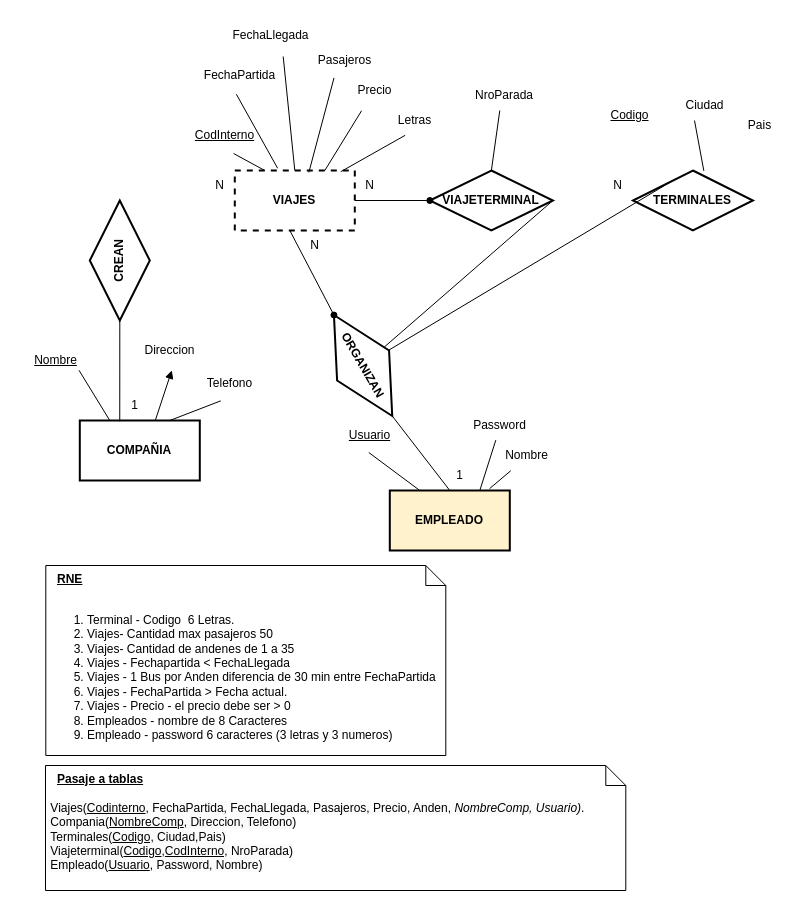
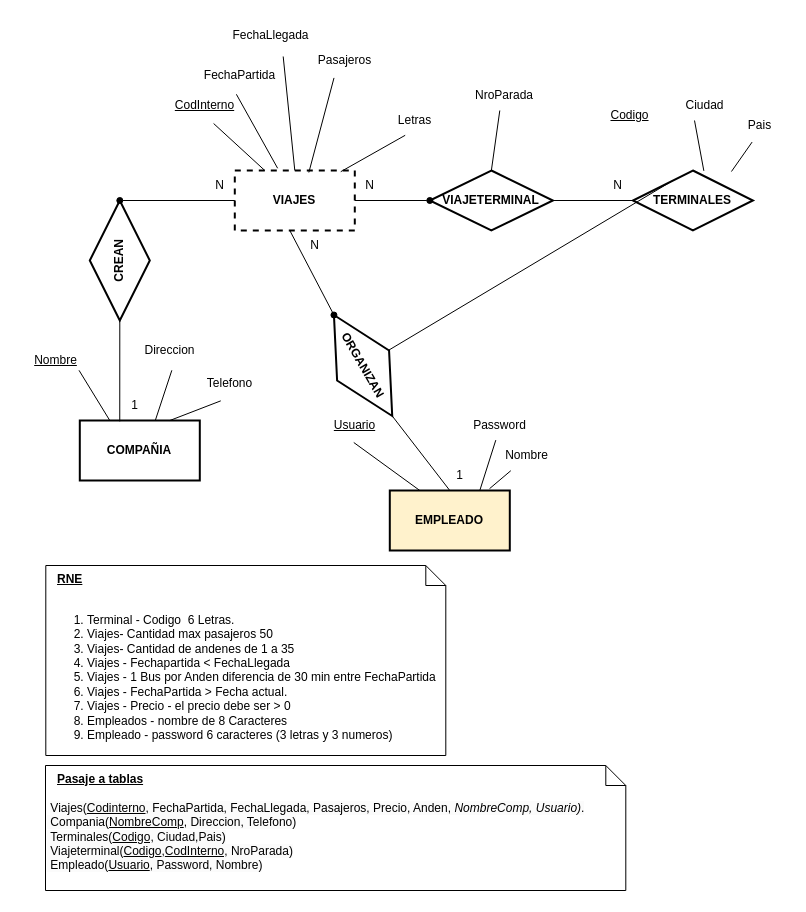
(375, 91) -> none
(225, 136) -> (205, 106)
(343, 141) -> none
none -> (741, 157)
none -> (179, 201)
(469, 274) -> (592, 201)
(169, 379) -> (170, 375)
(370, 436) -> (355, 426)
